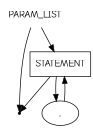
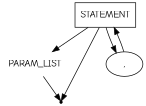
(46, 37) -> (73, 38)
